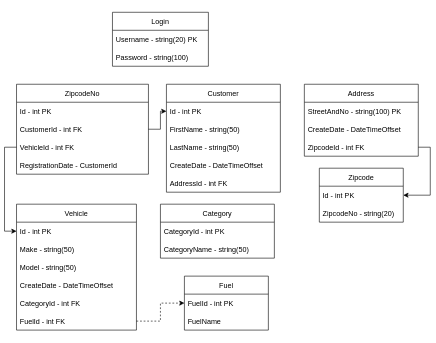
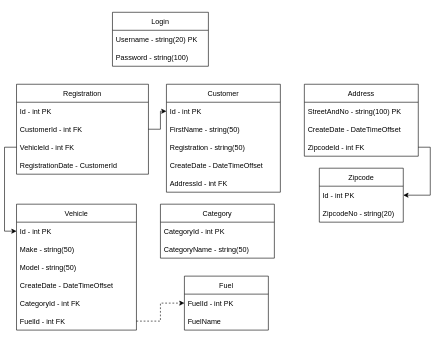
(82, 94) -> (82, 94)
(209, 148) -> (216, 148)
